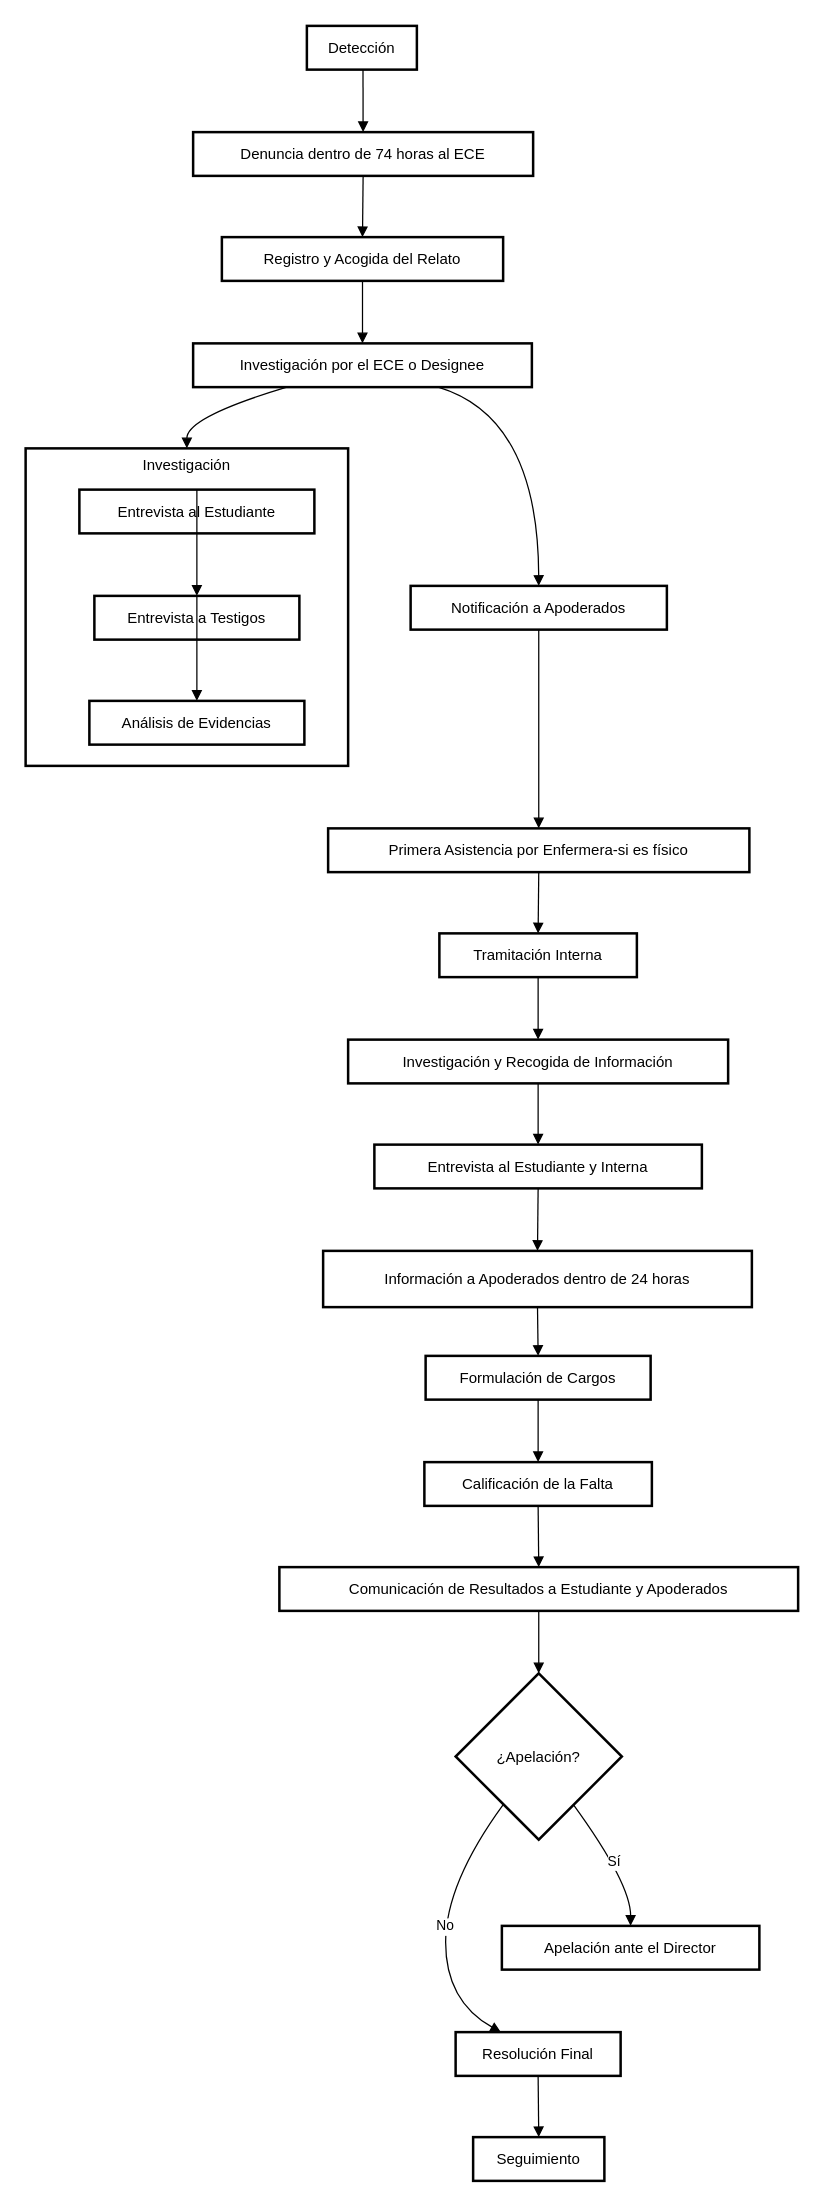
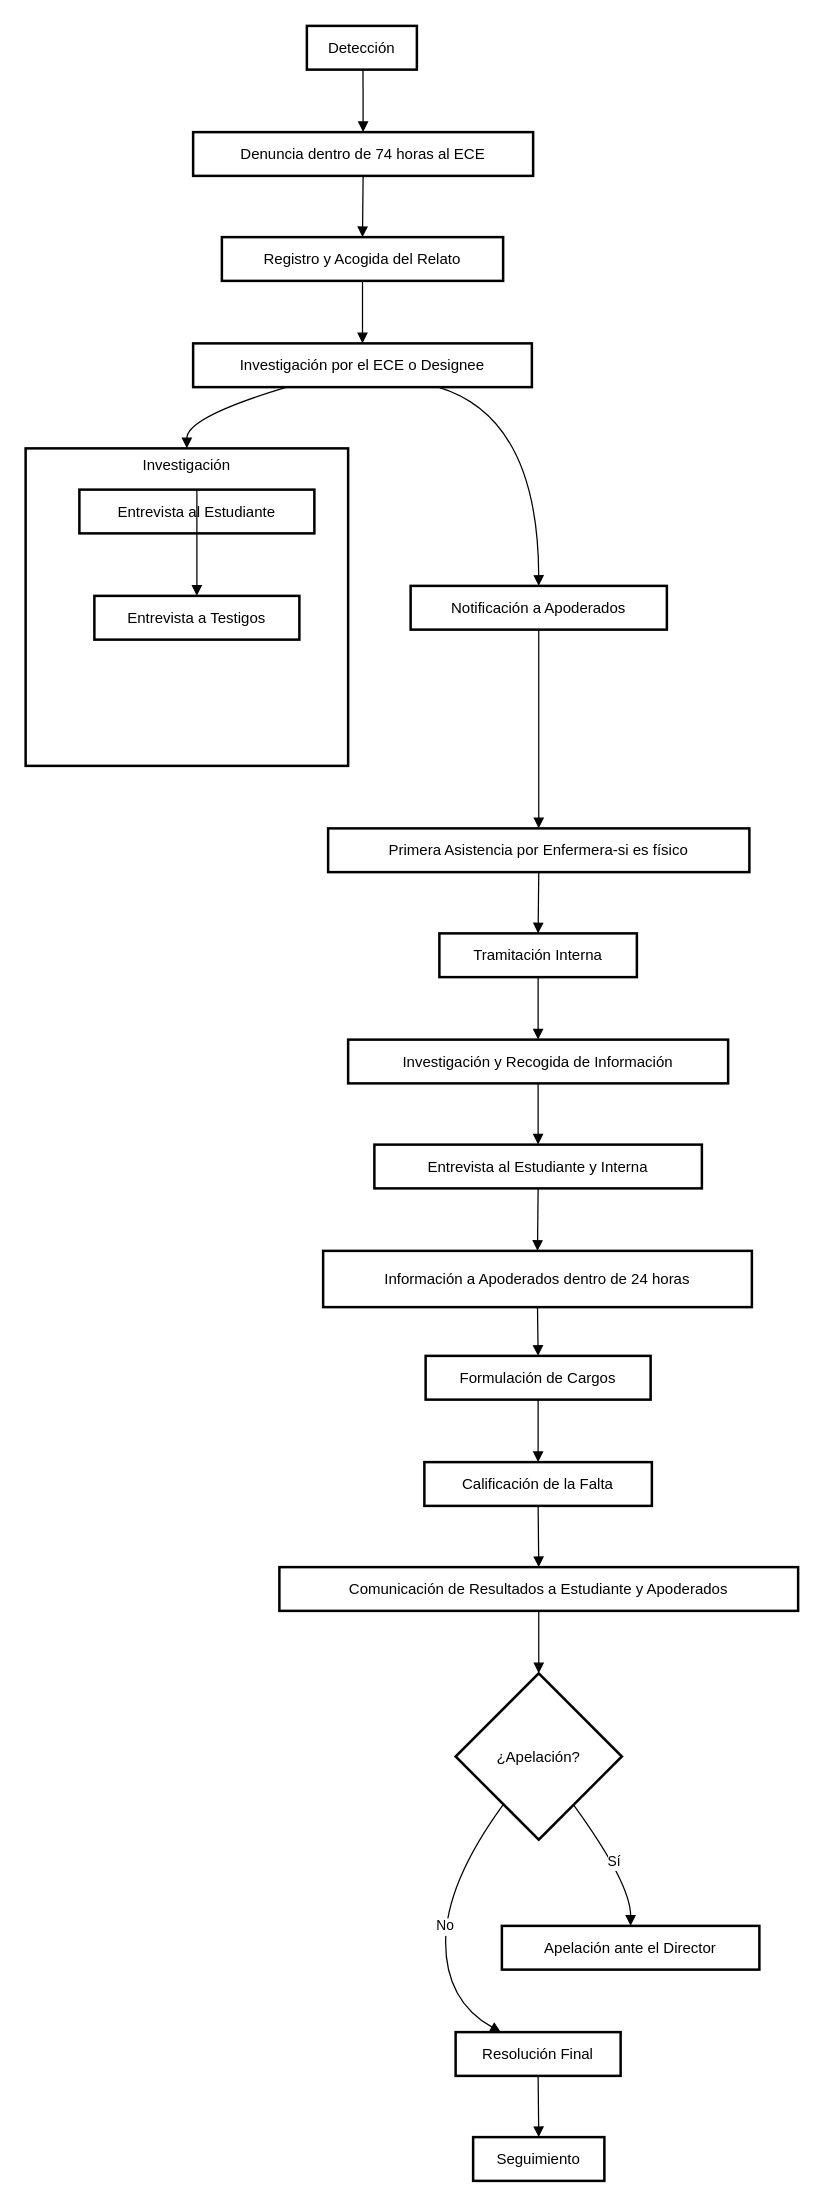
(197, 644) -> none
(197, 723) -> none
